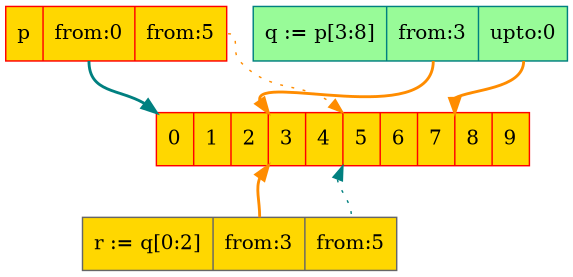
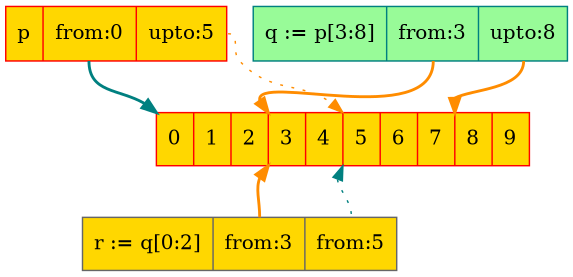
(181, 33) -> (181, 33)
(523, 33) -> (523, 33)
